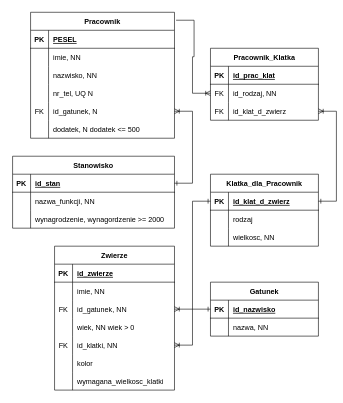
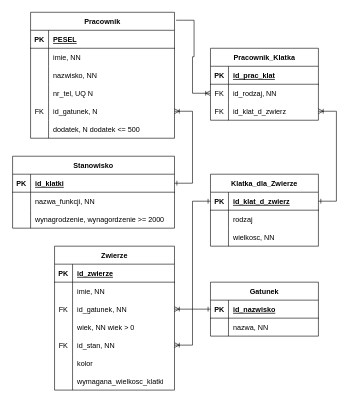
(48, 184) -> (50, 184)
(264, 184) -> (264, 184)
(98, 346) -> (96, 346)
